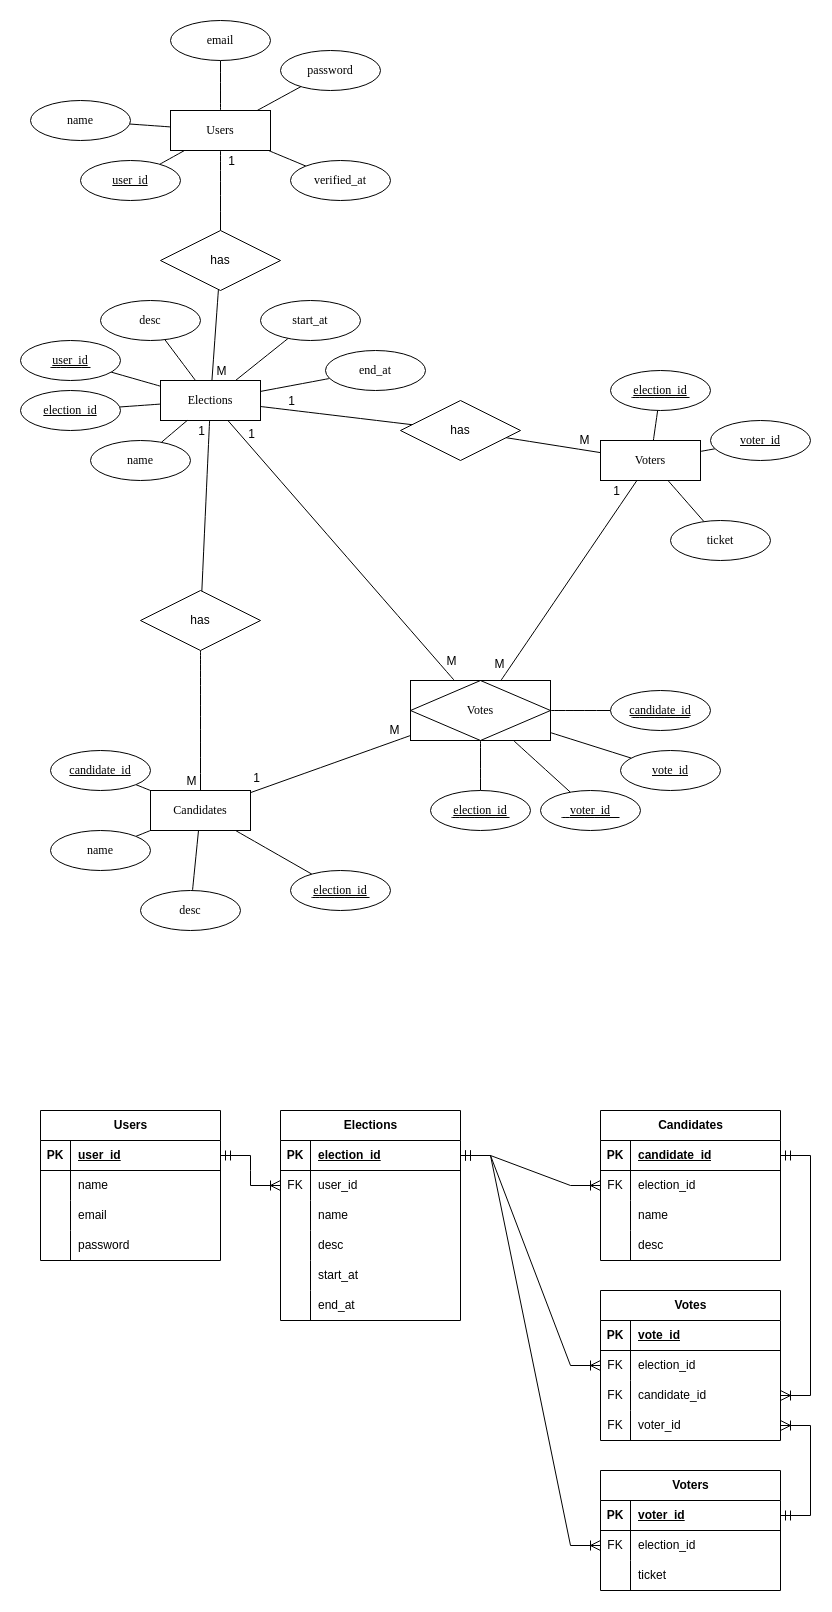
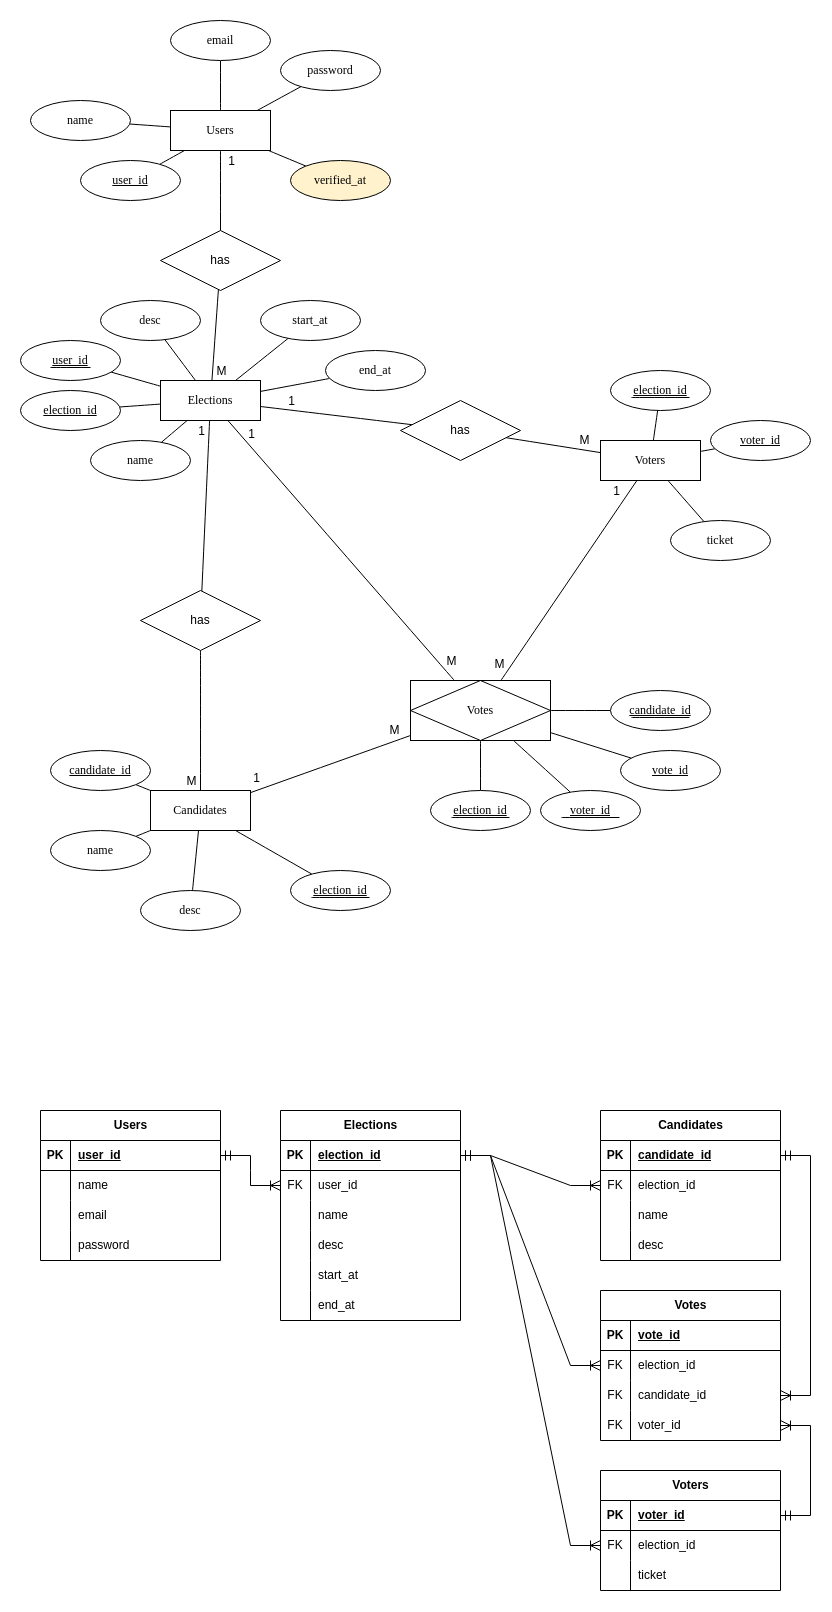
(341, 181) -> (341, 181)
